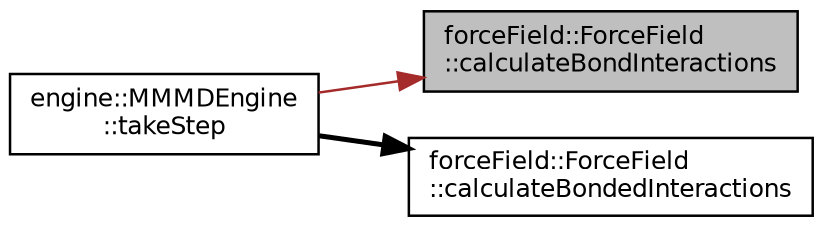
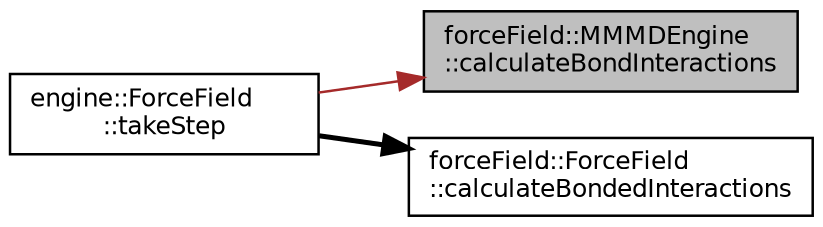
(611, 51) -> (611, 51)
(164, 114) -> (164, 114)
